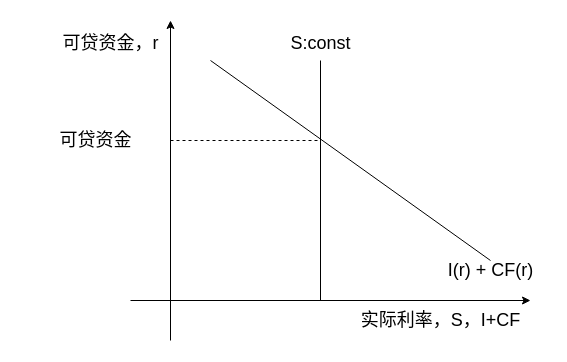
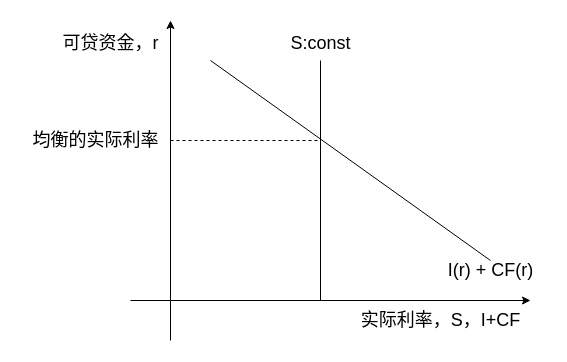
(96, 141) -> (96, 141)
